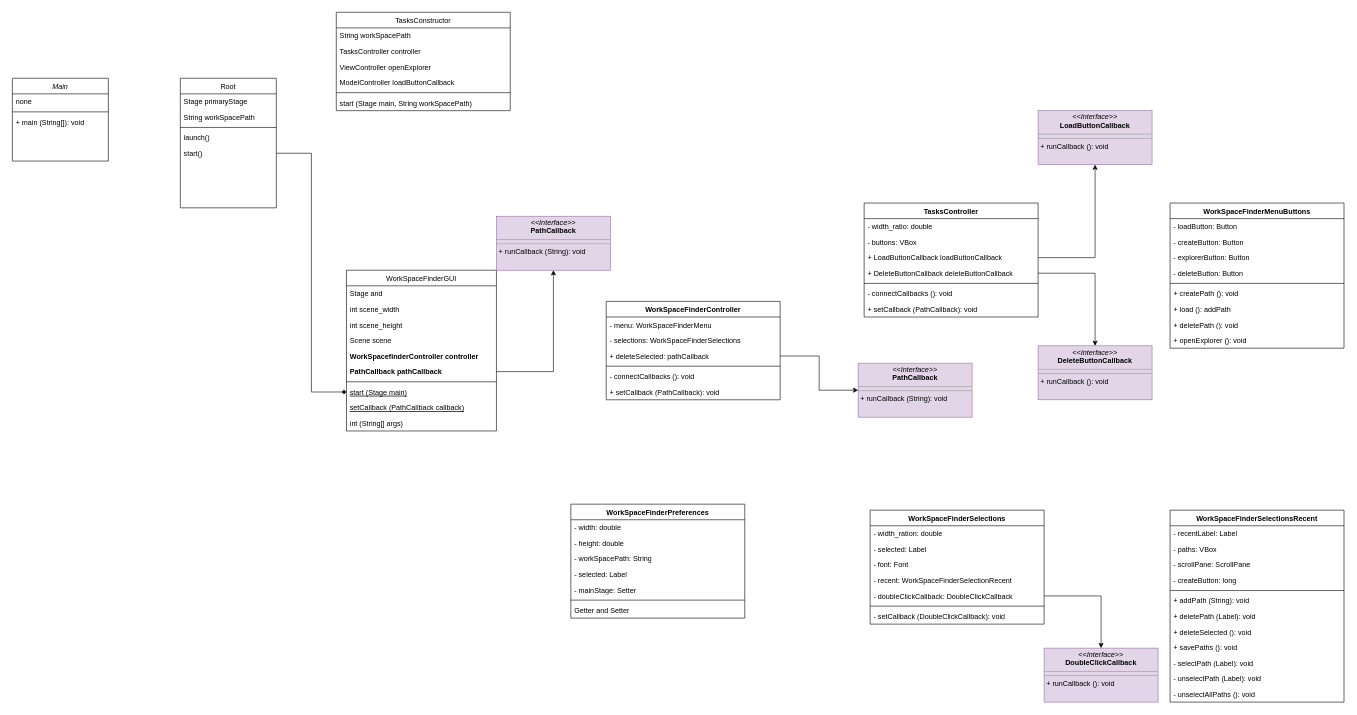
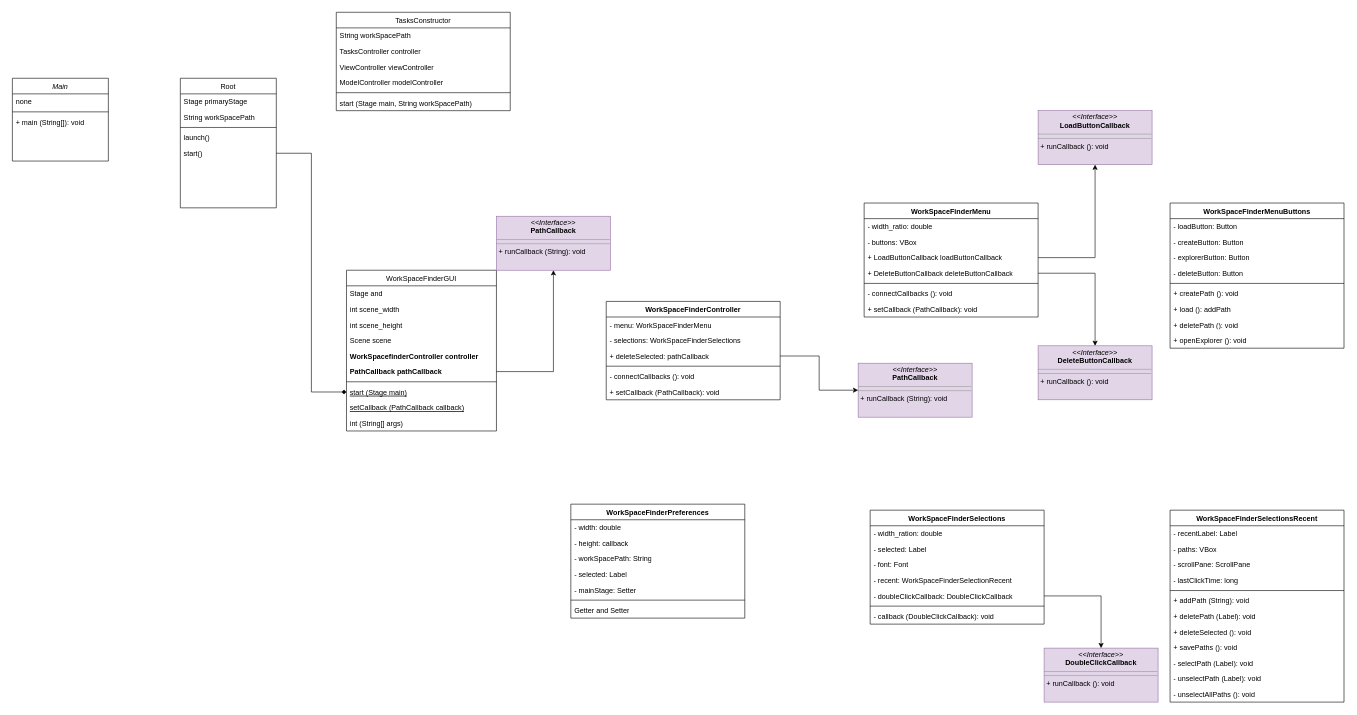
(389, 67) -> (392, 67)
(402, 83) -> (396, 83)
(951, 212) -> (951, 212)
(602, 544) -> (605, 544)
(1210, 581) -> (1209, 581)
(945, 617) -> (939, 617)
